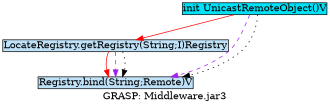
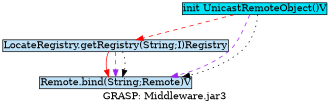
(189, 26) -> (189, 26)
(116, 83) -> (116, 83)
